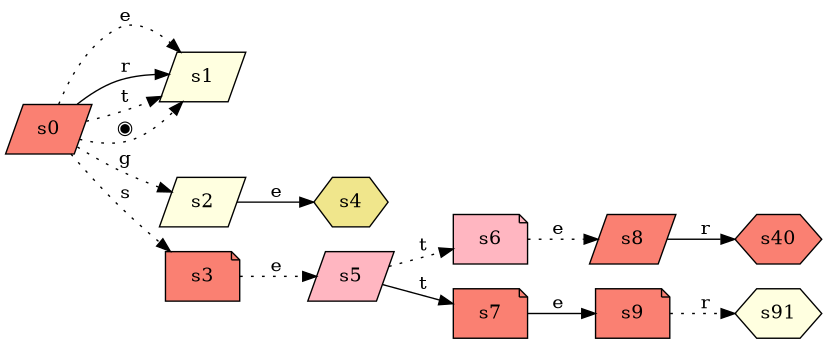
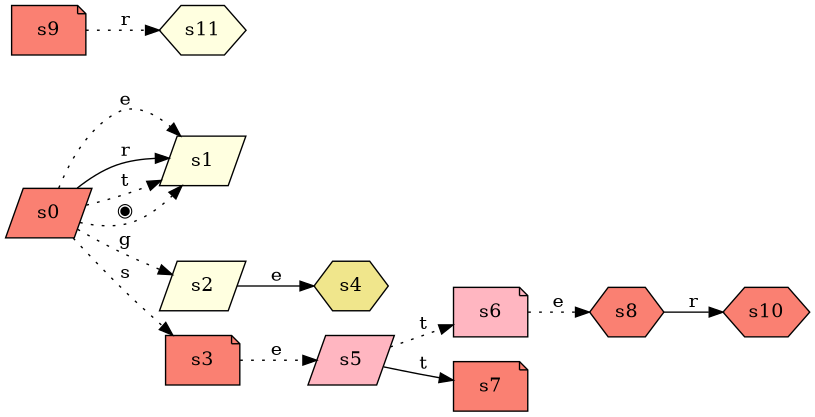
(633, 239) -> (627, 312)
(778, 239) -> (766, 312)
(555, 314) -> none
(778, 314) -> (203, 30)
